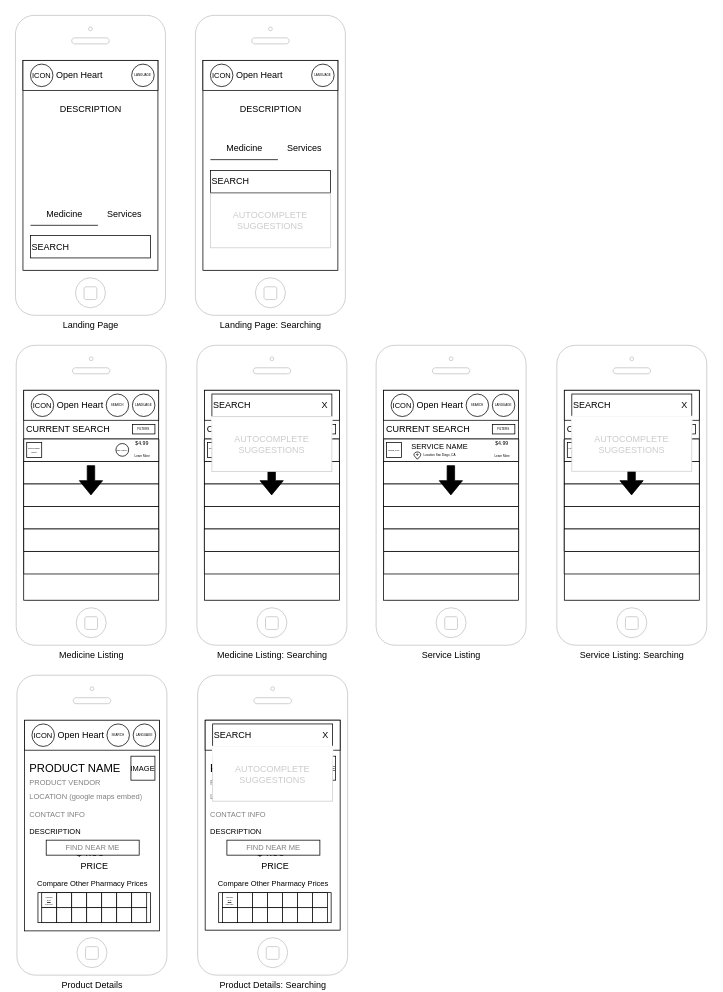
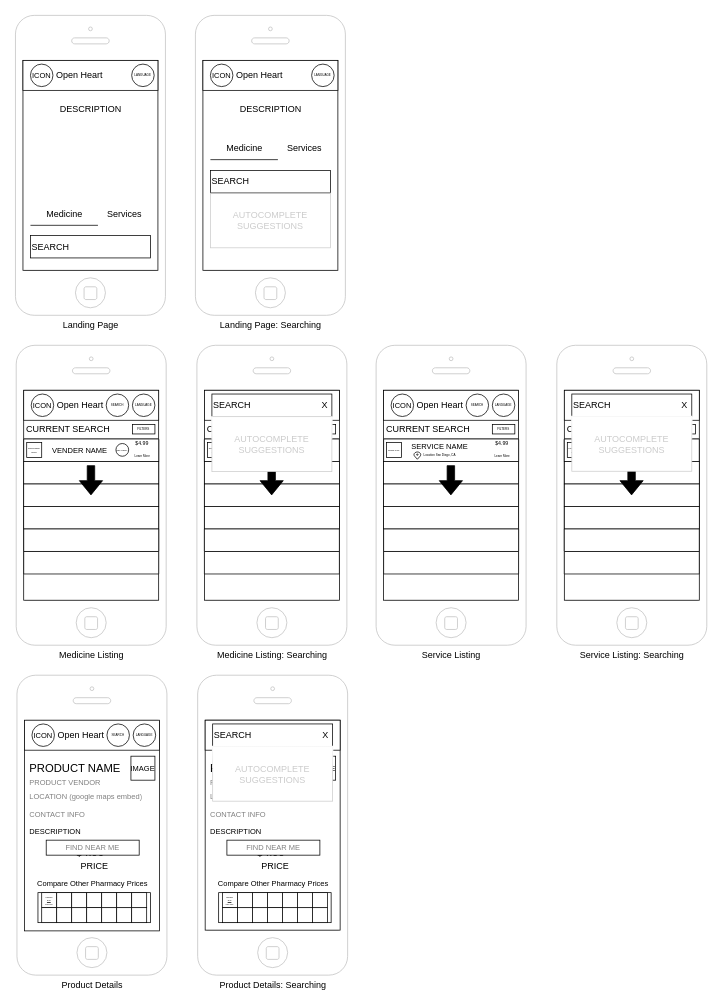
none -> (80, 450)
